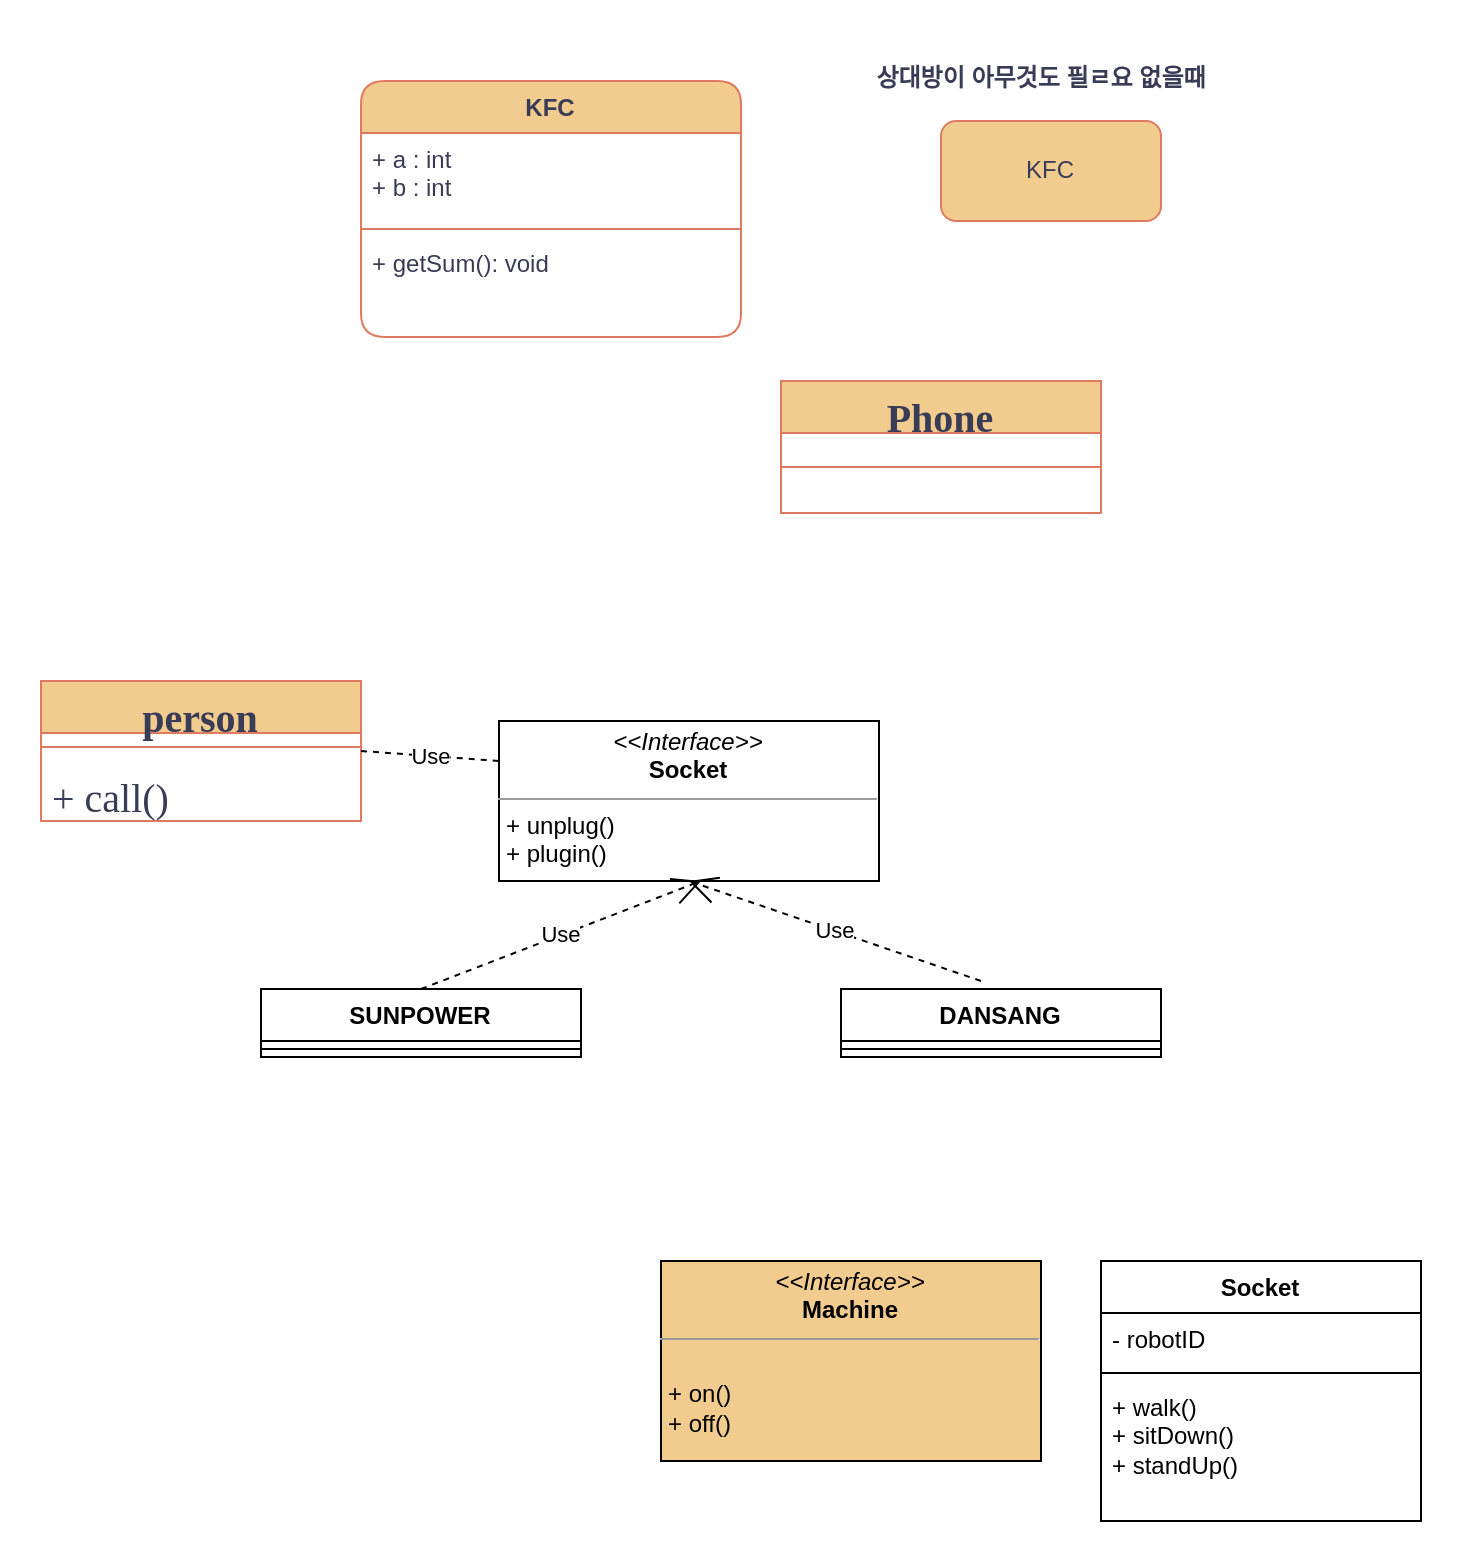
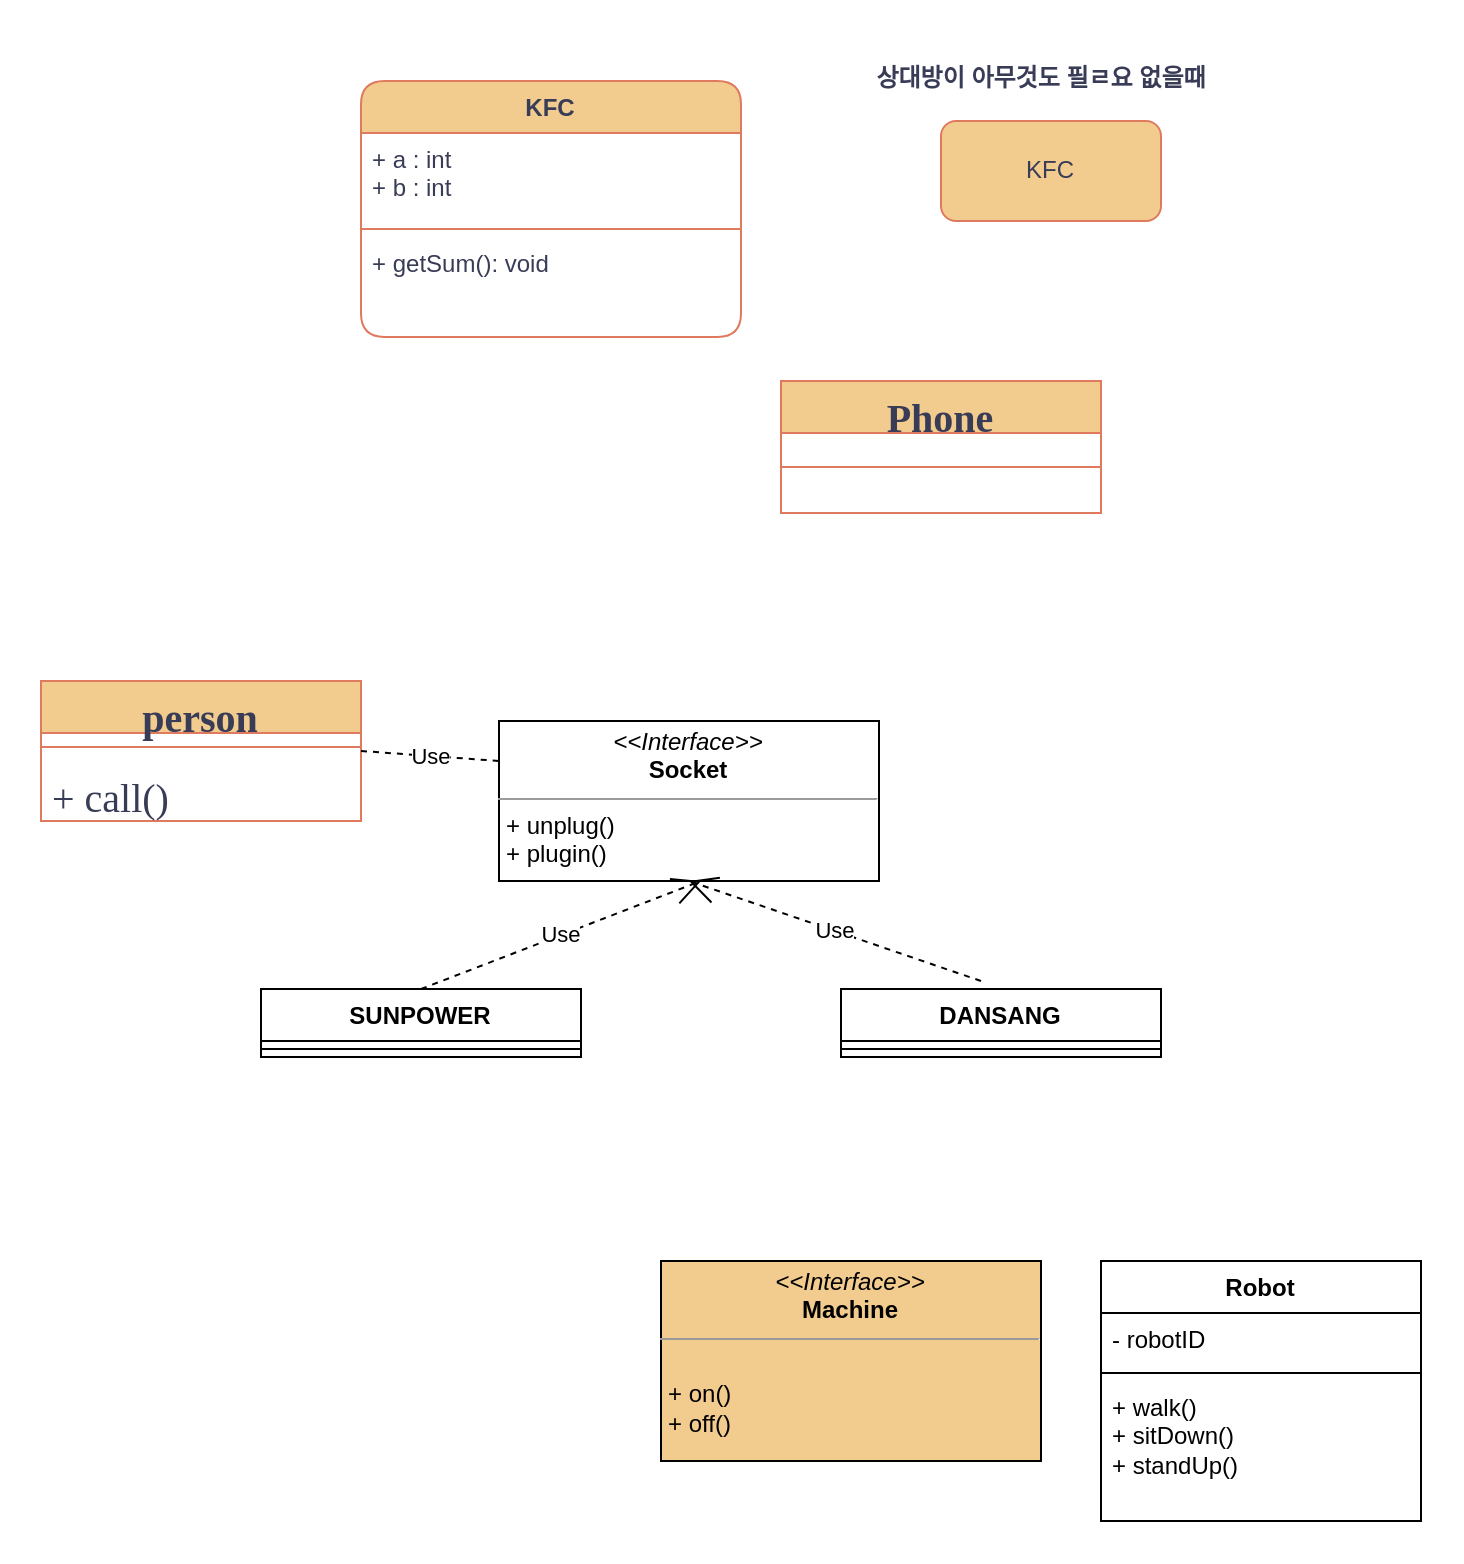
(1261, 1289) -> (1261, 1289)
